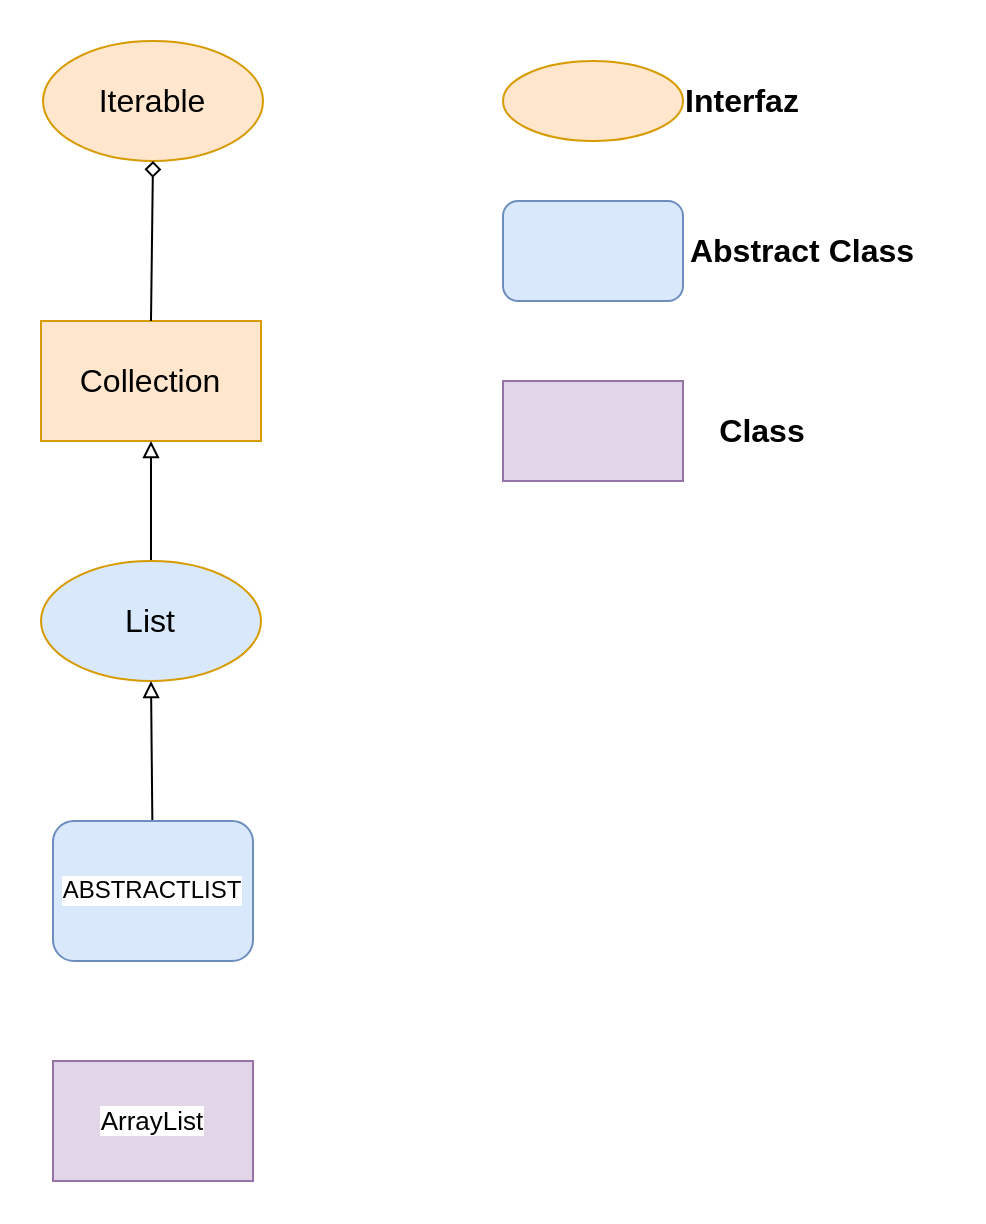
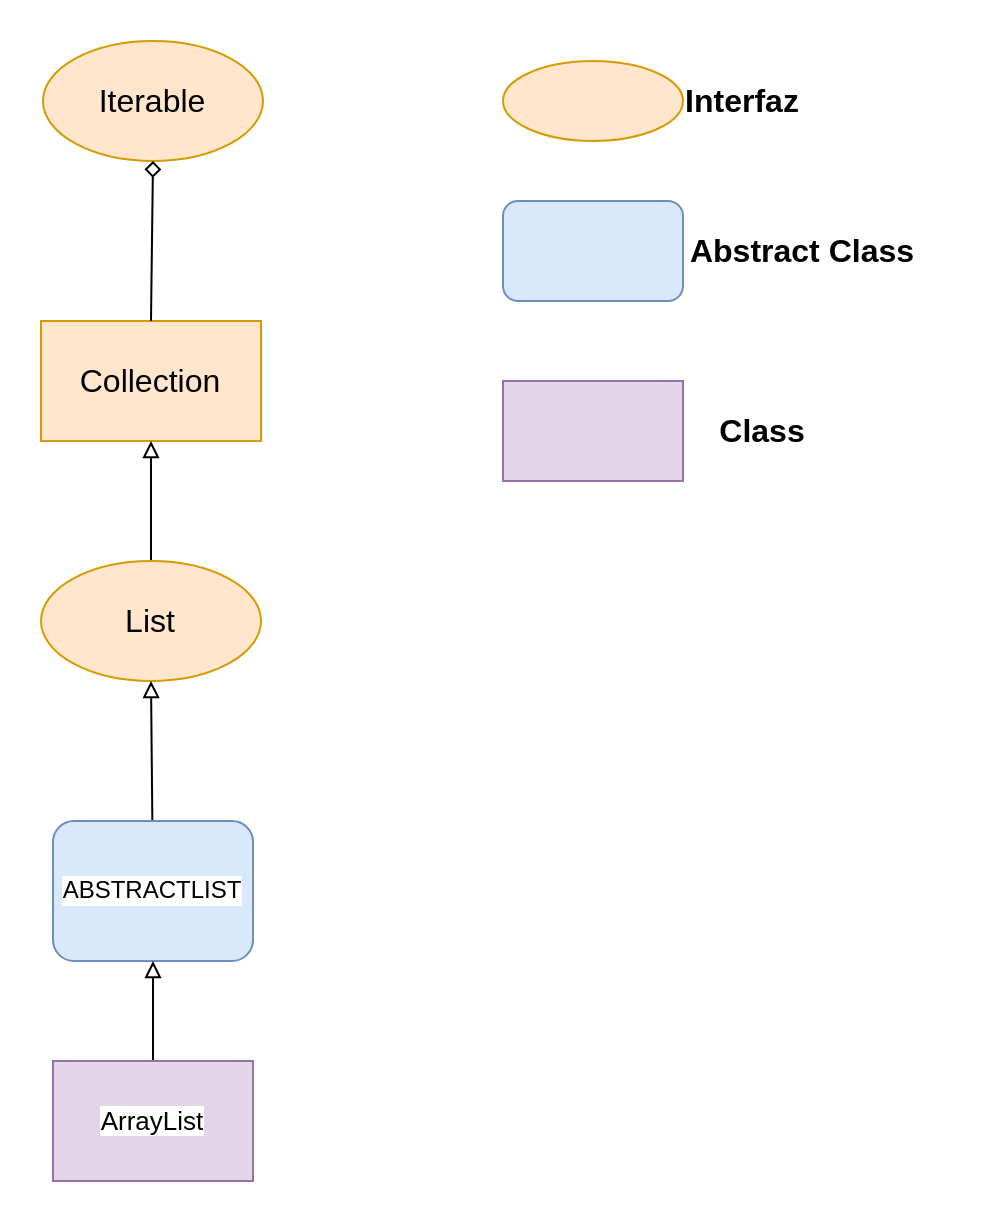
(151, 621) -> (151, 621)
none -> (153, 1020)
